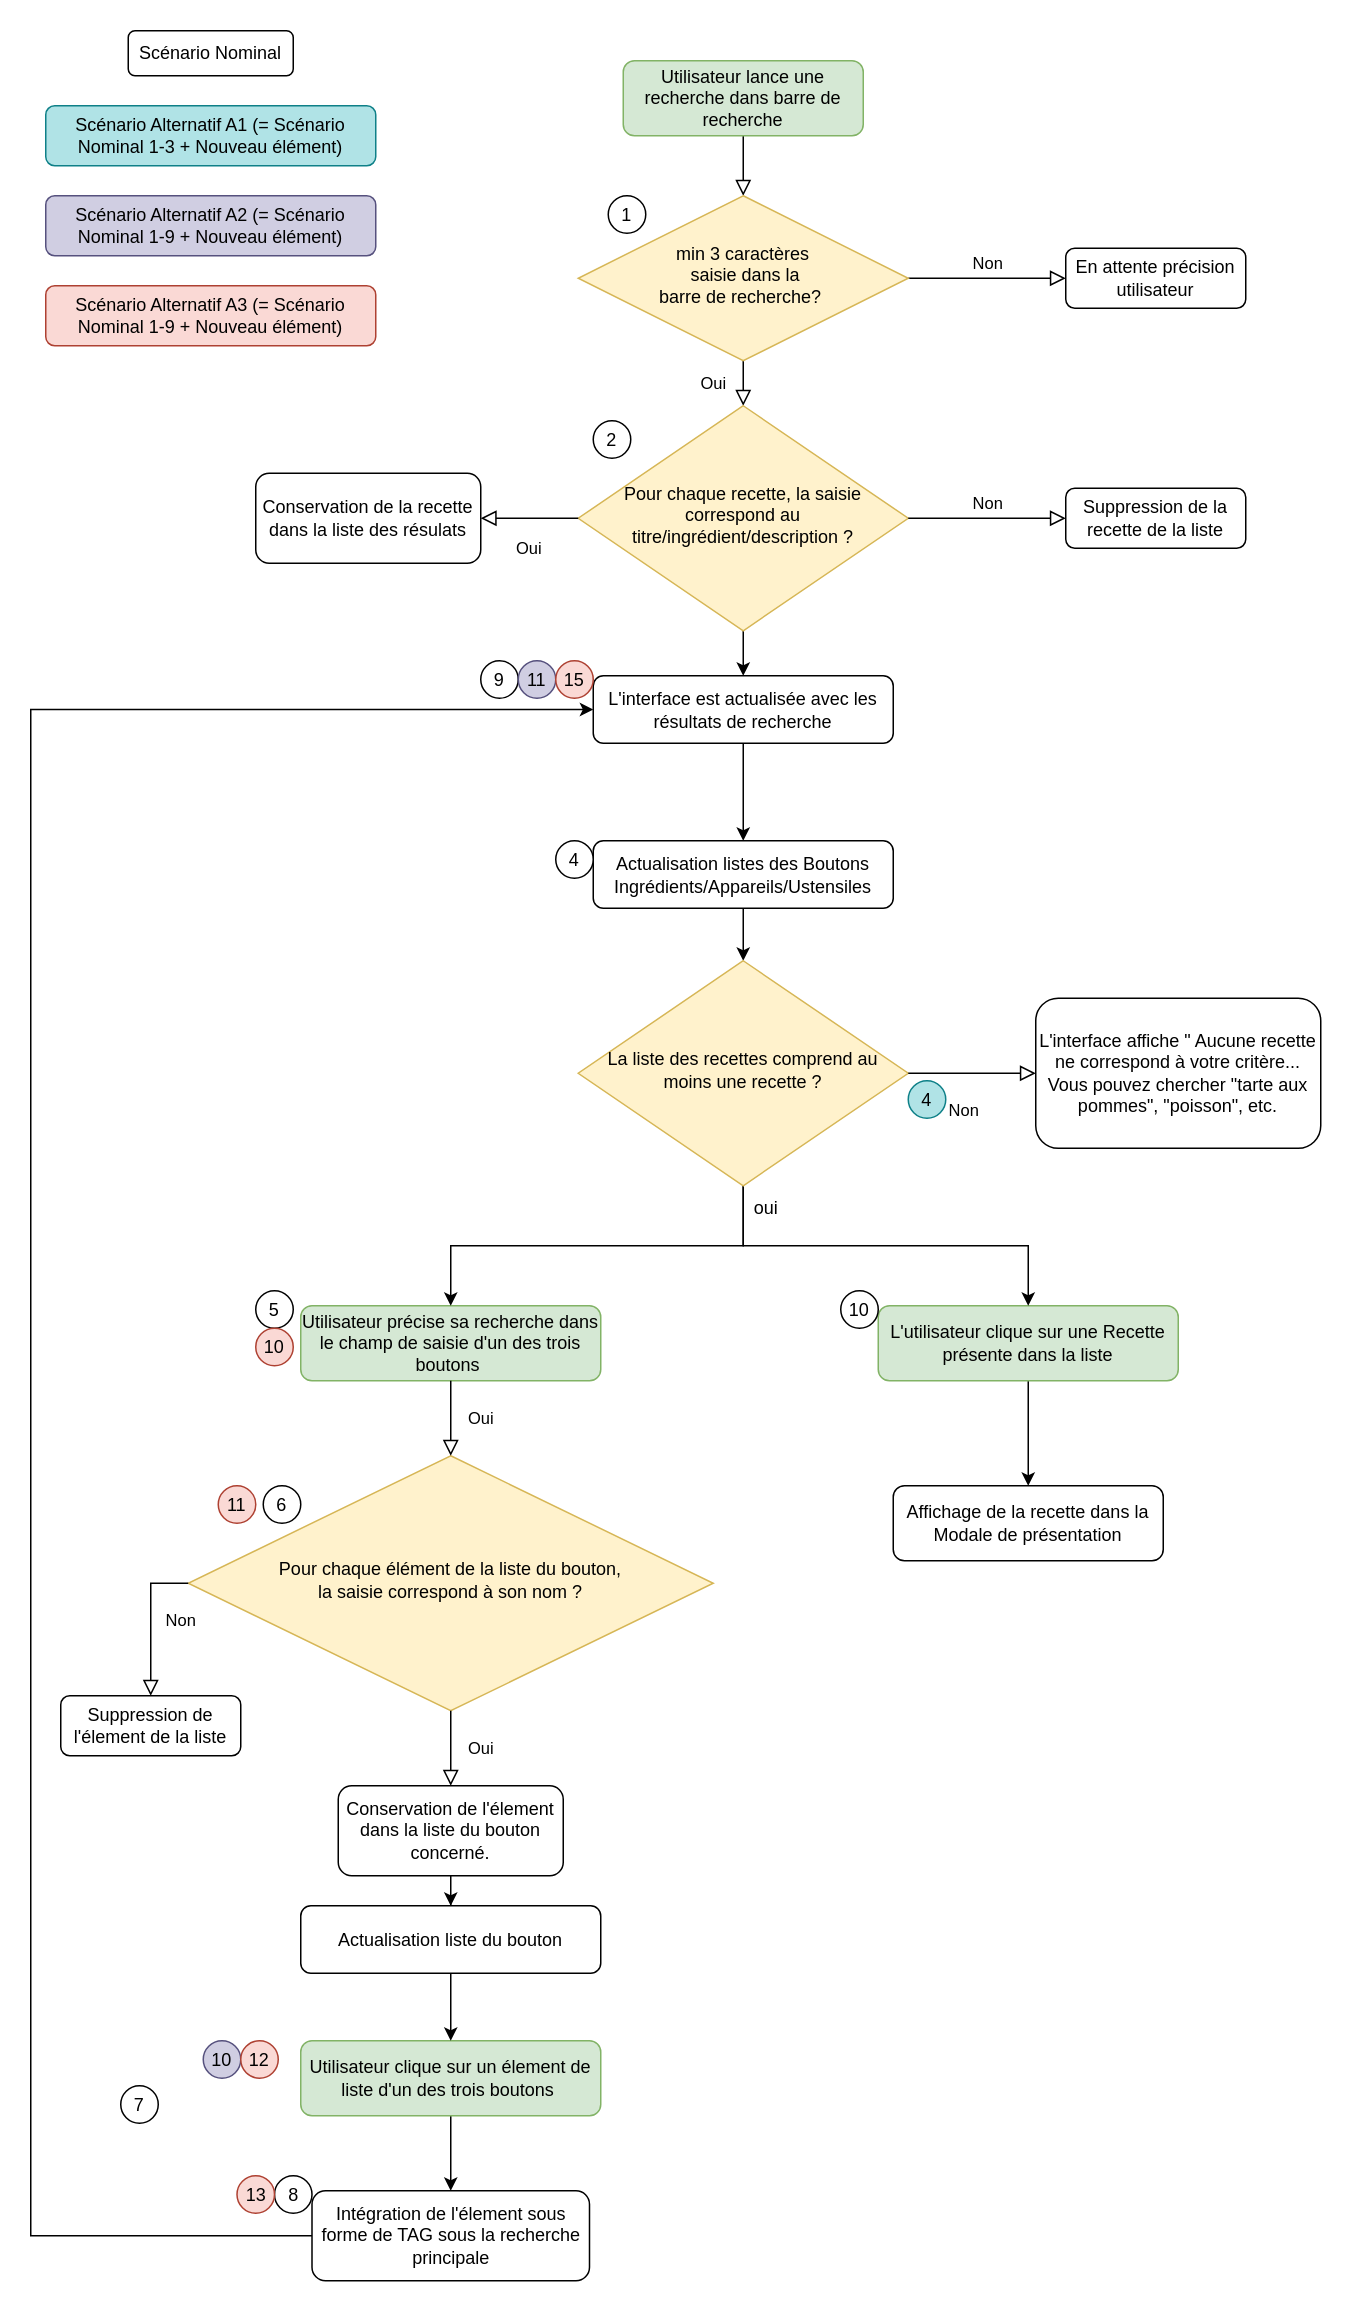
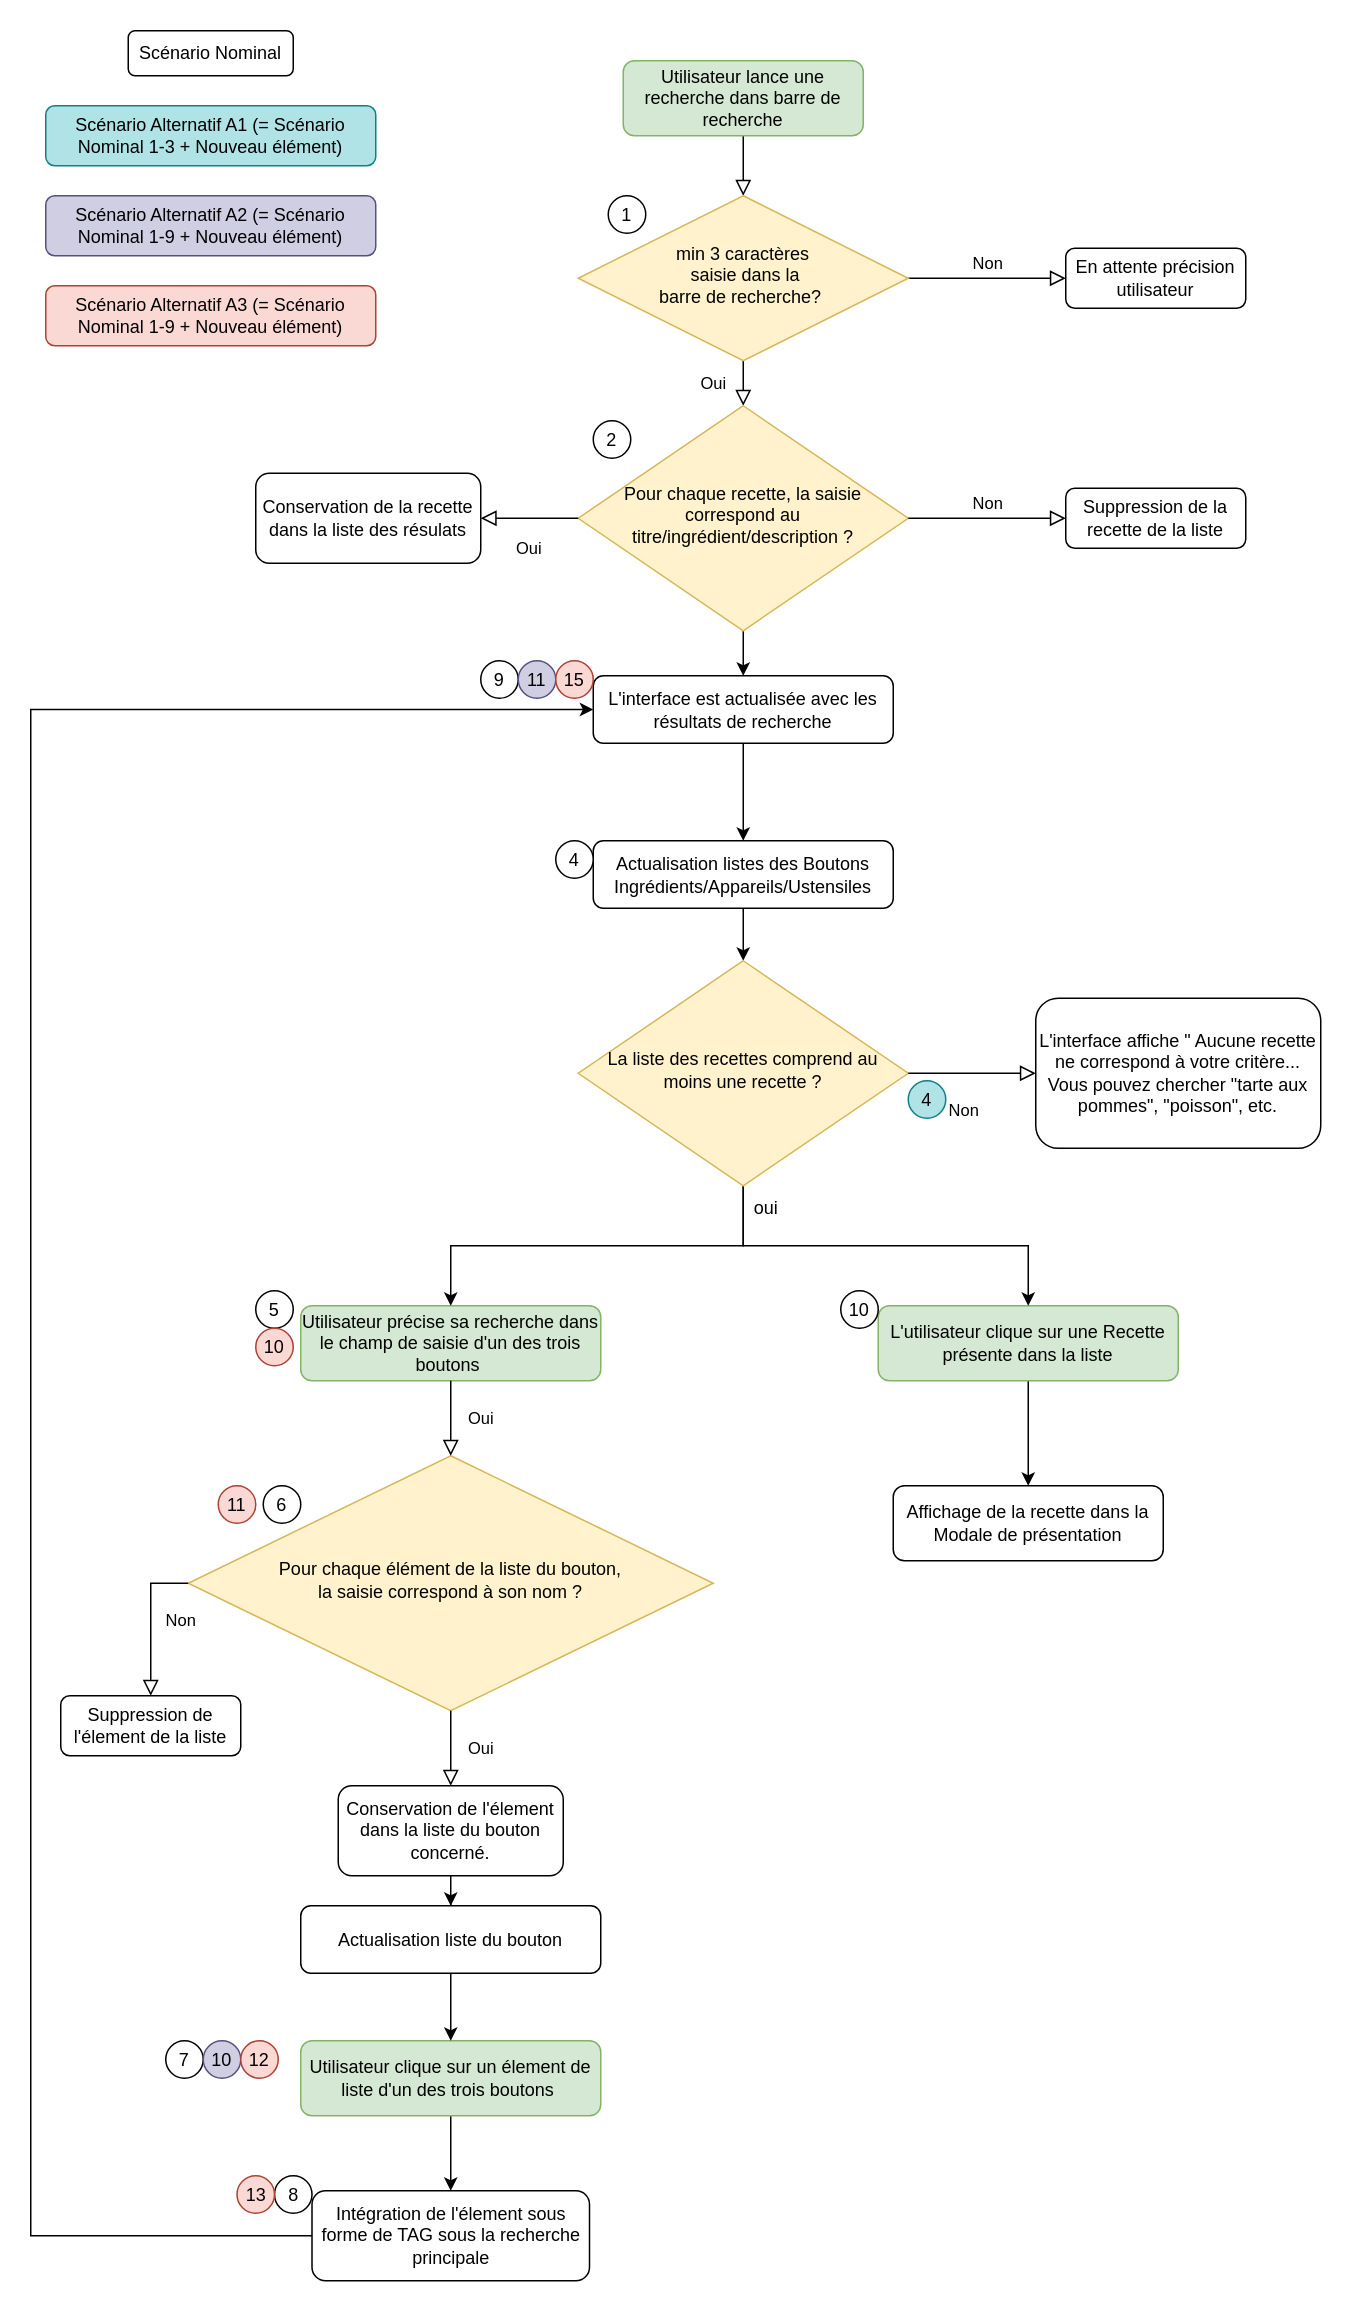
(140, 2105) -> (185, 2060)
